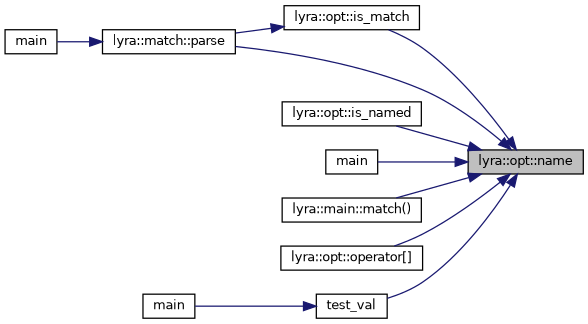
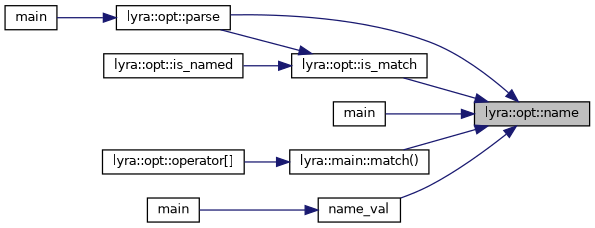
(169, 42) -> (173, 18)
(433, 136) -> (261, 66)
(450, 218) -> (260, 162)
(352, 306) -> (359, 210)
